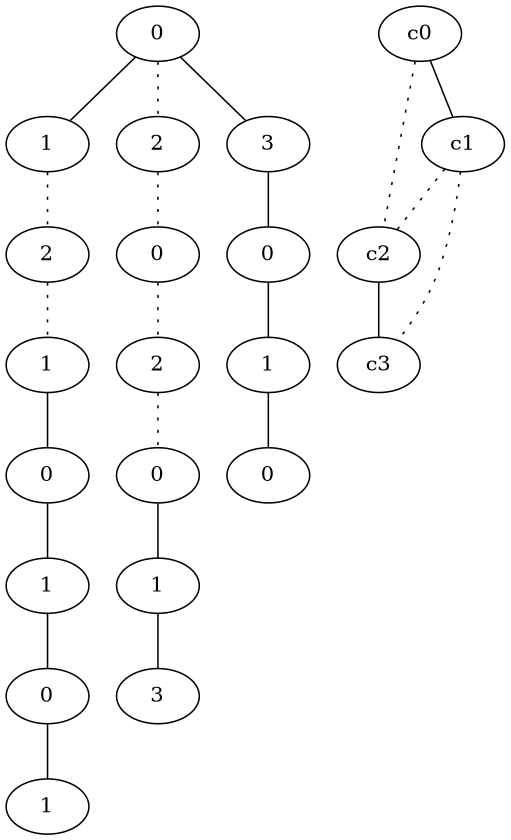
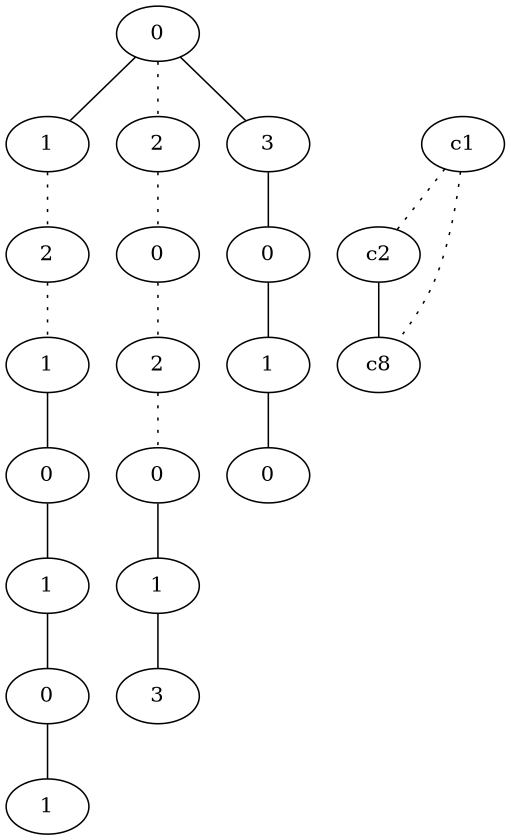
(420, 34) -> none
(379, 365) -> (379, 365)
